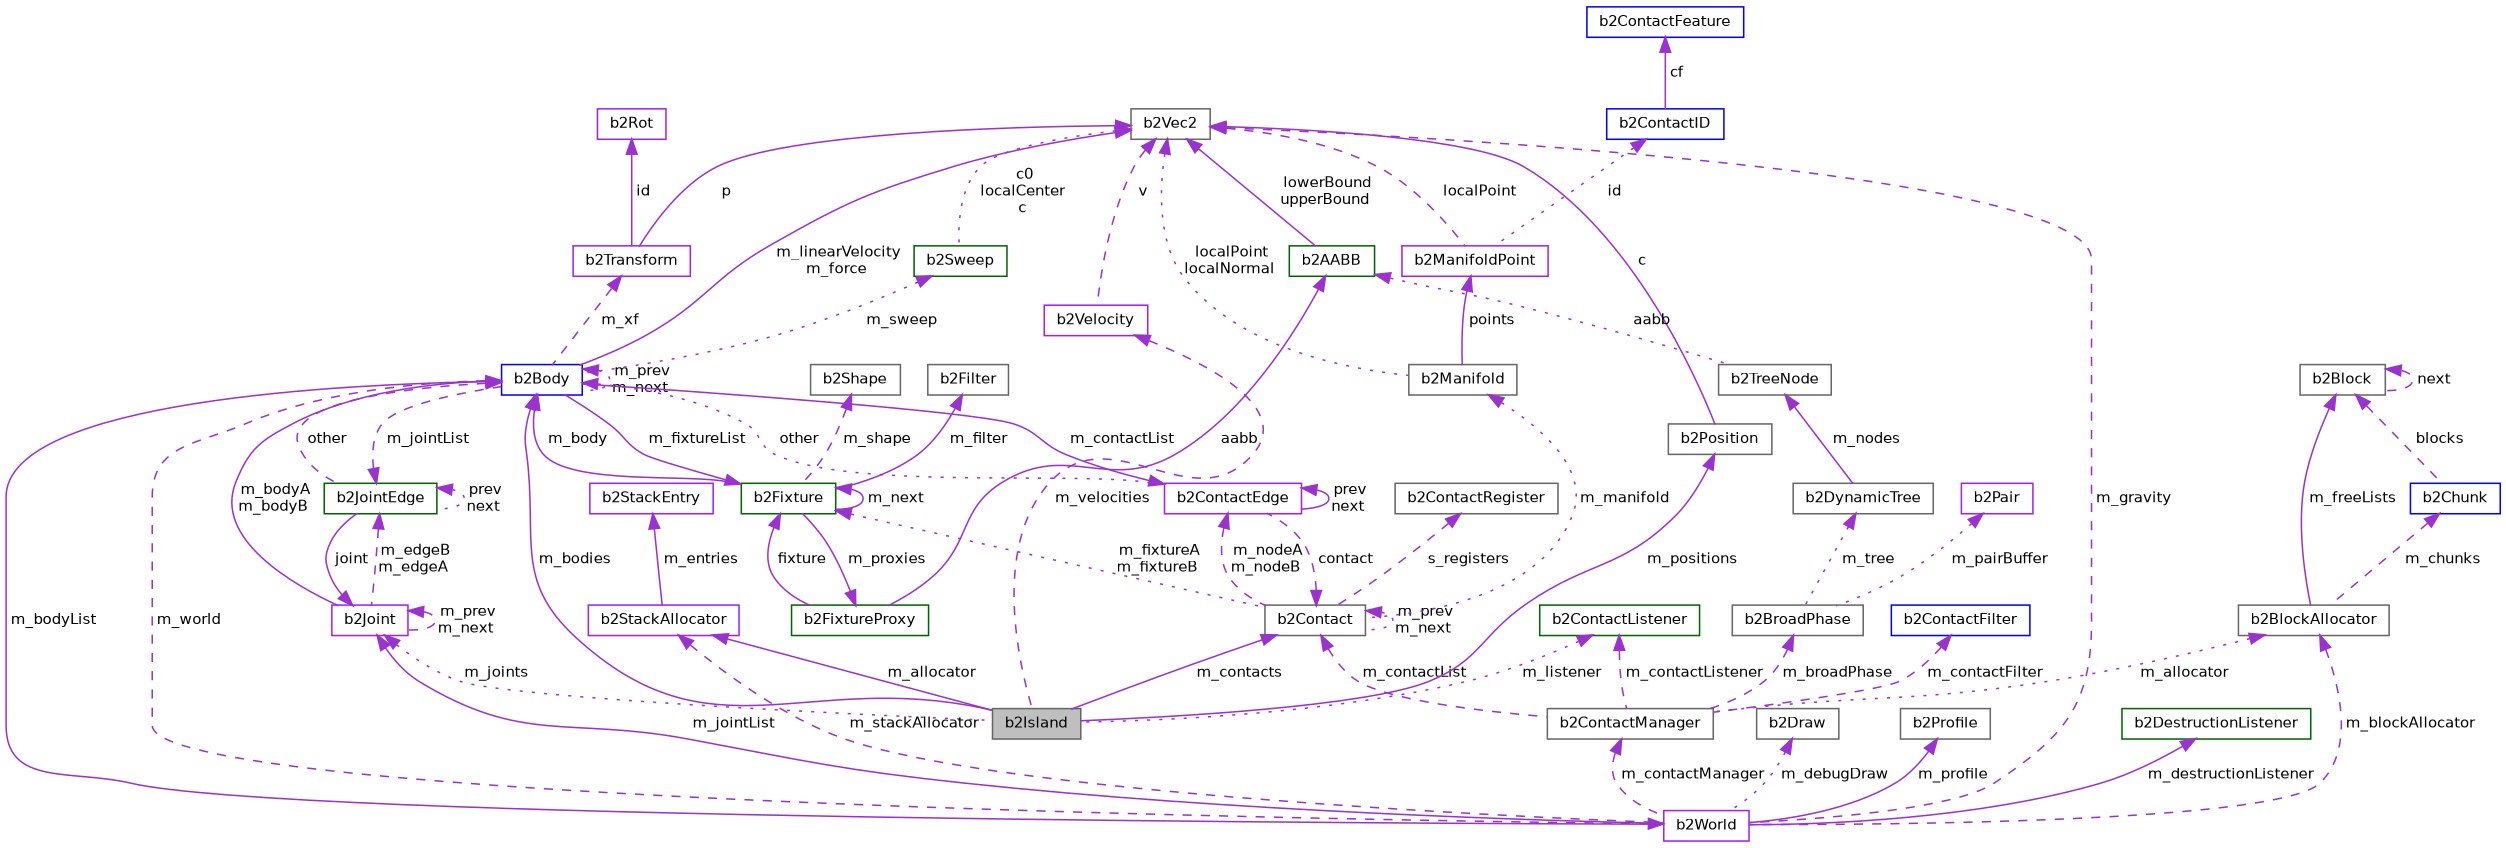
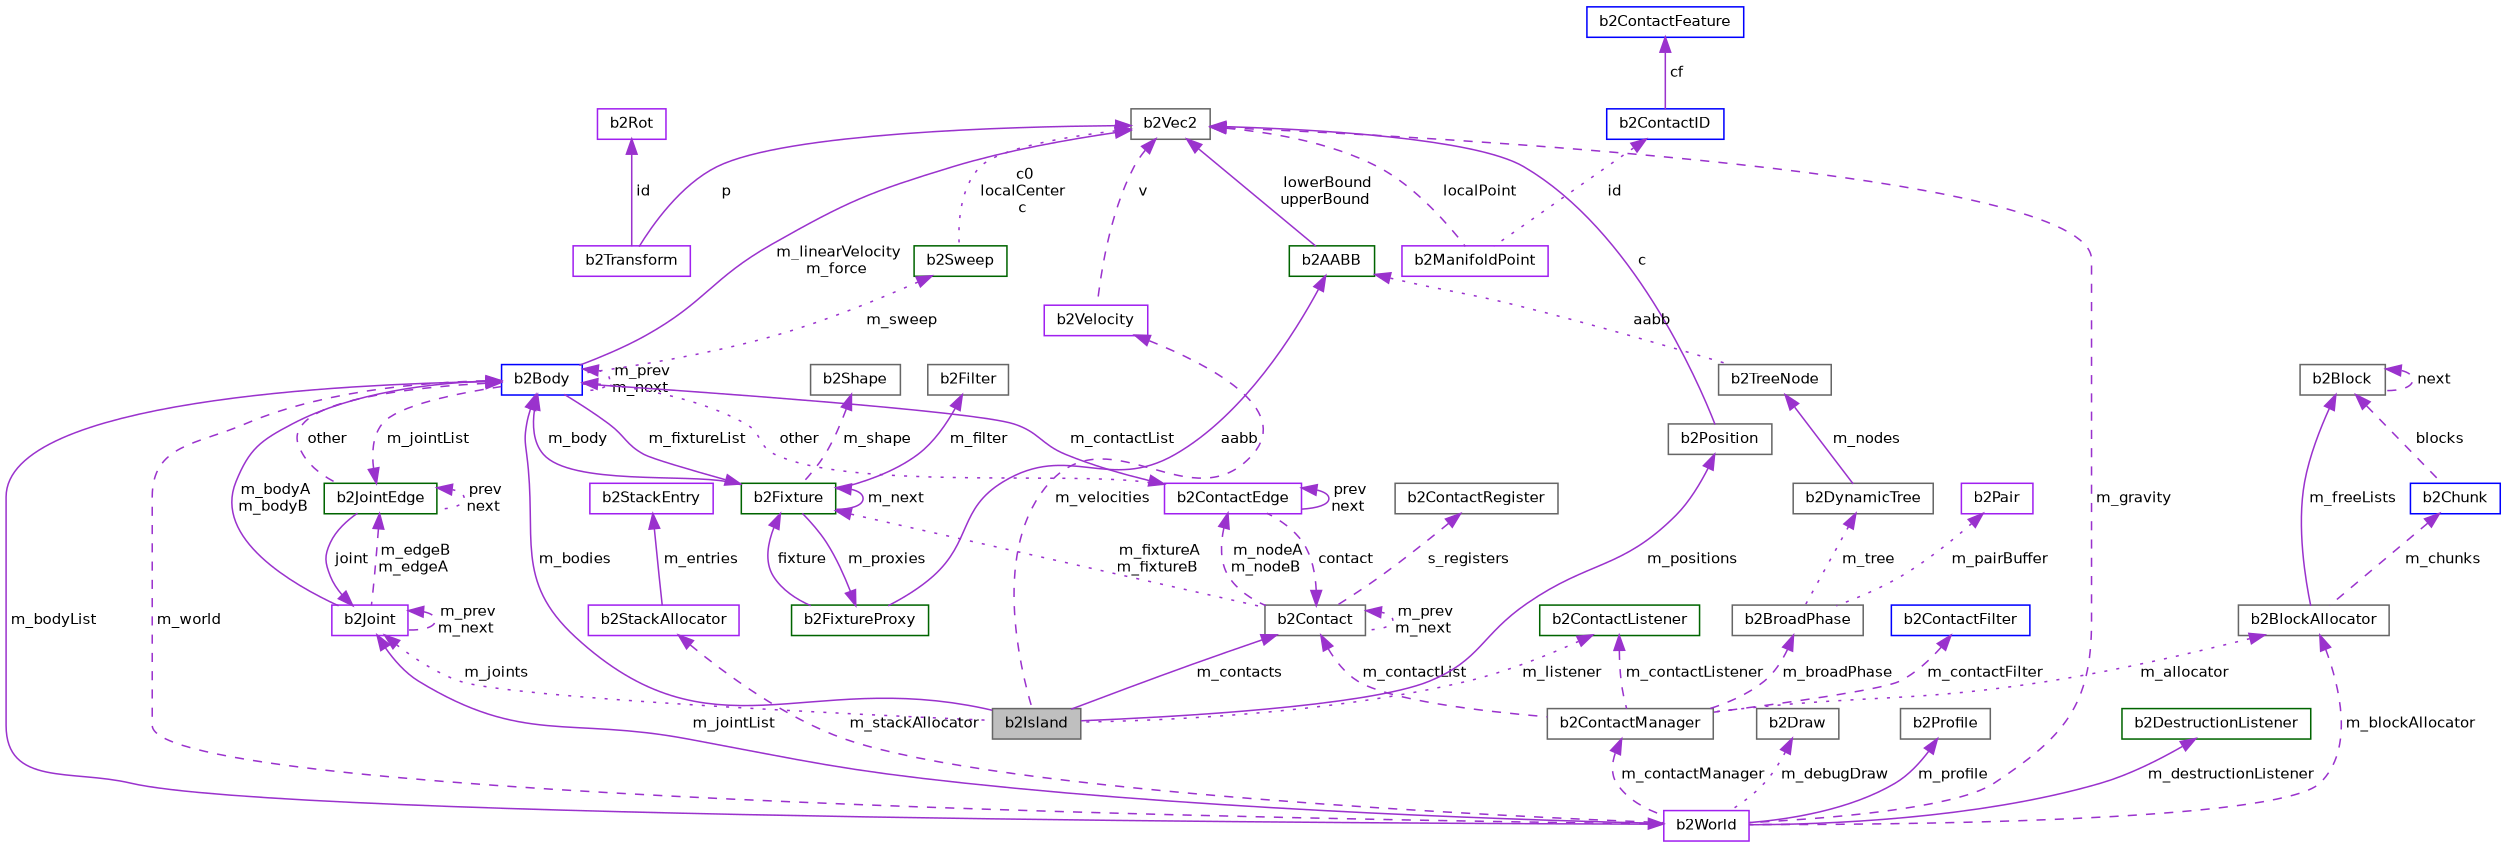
(582, 327) -> none
(1463, 380) -> none
(860, 675) -> none
